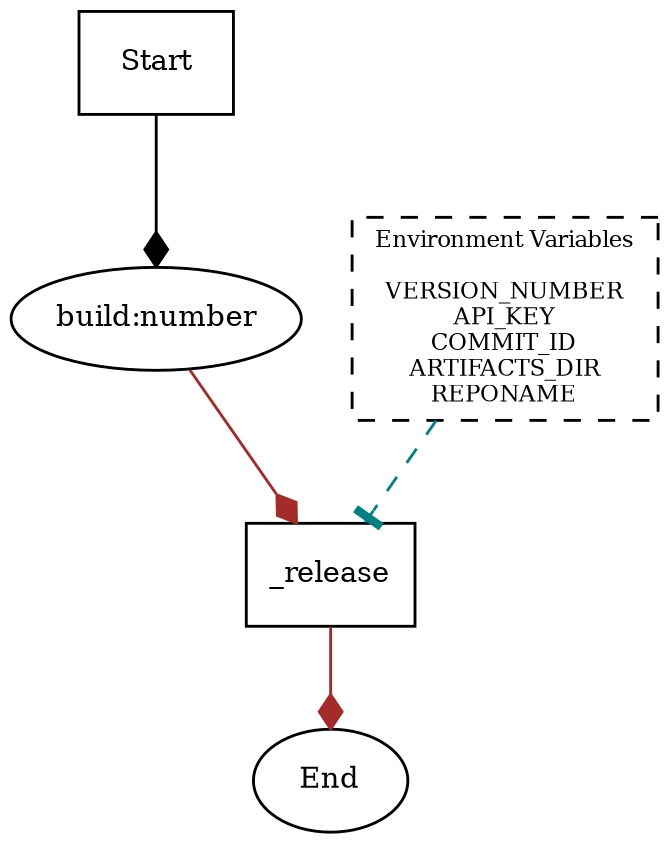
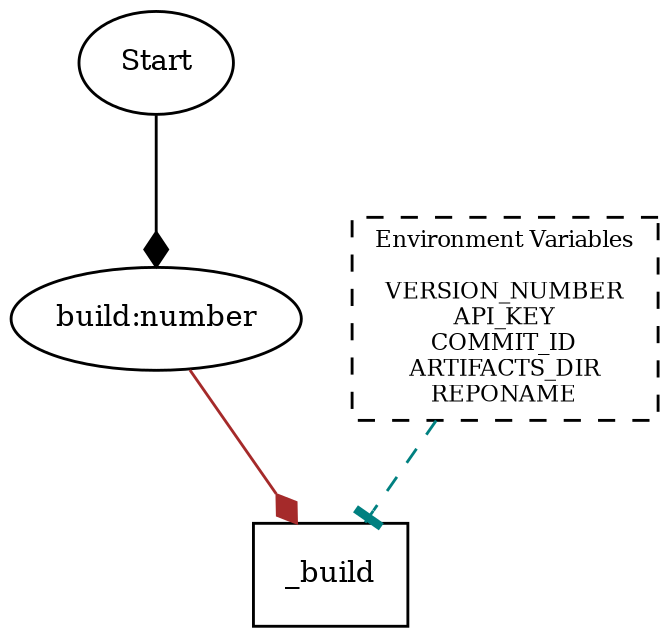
(156, 63) -> (156, 63)
(331, 575) -> (331, 575)
(331, 781) -> none
